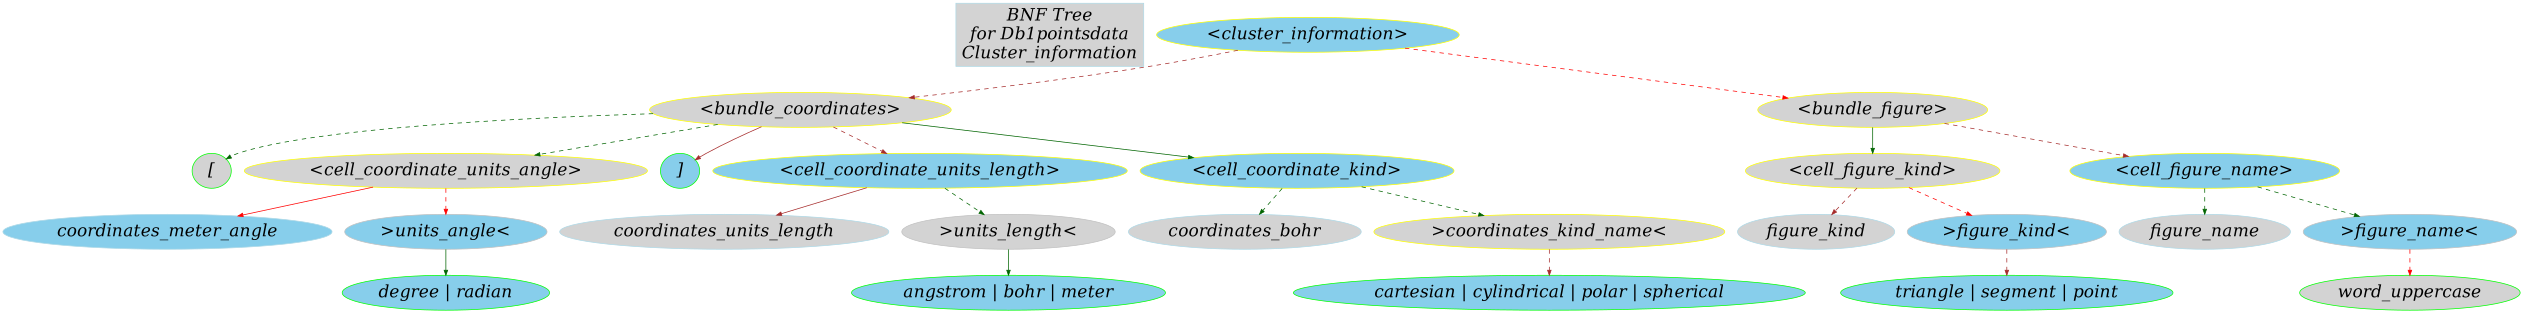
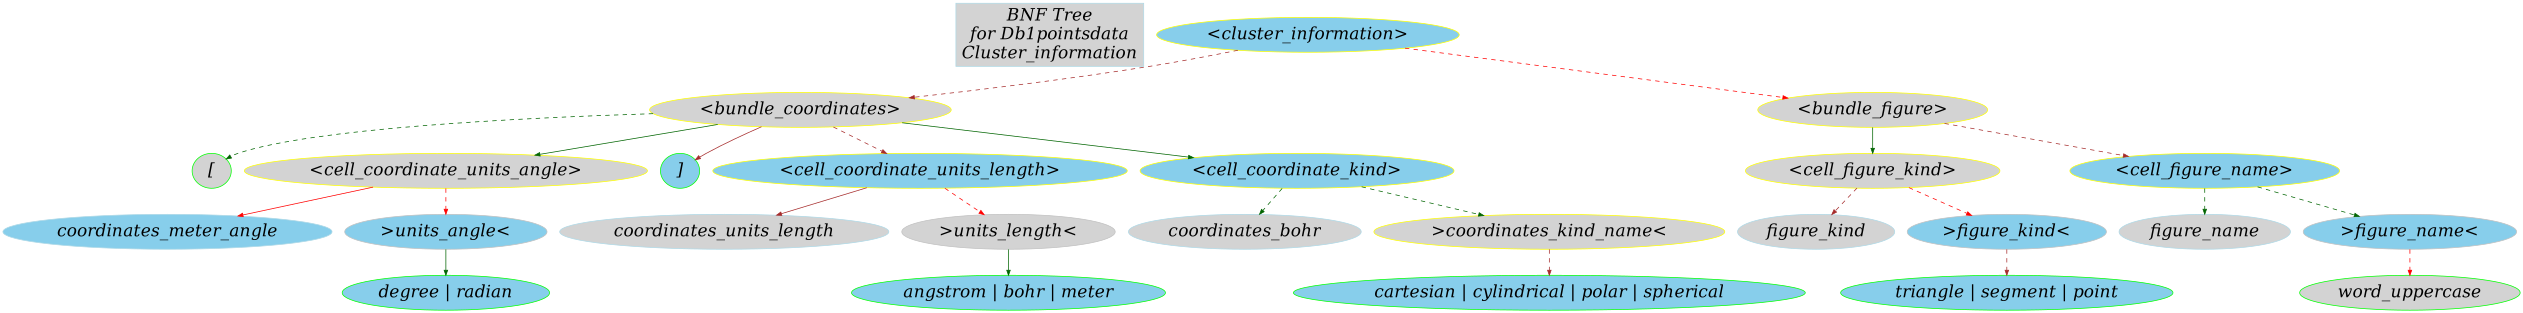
(629, 139) -> (629, 139)
(962, 200) -> (962, 200)
